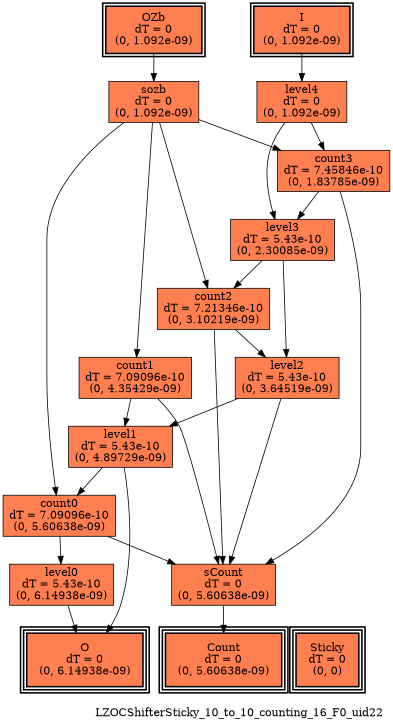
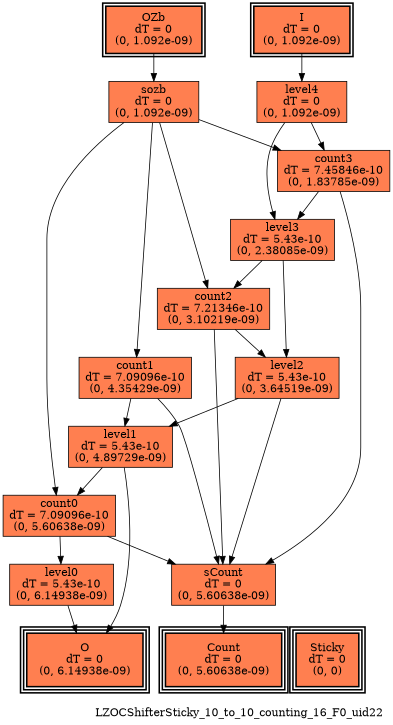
(282, 240) -> (282, 240)
